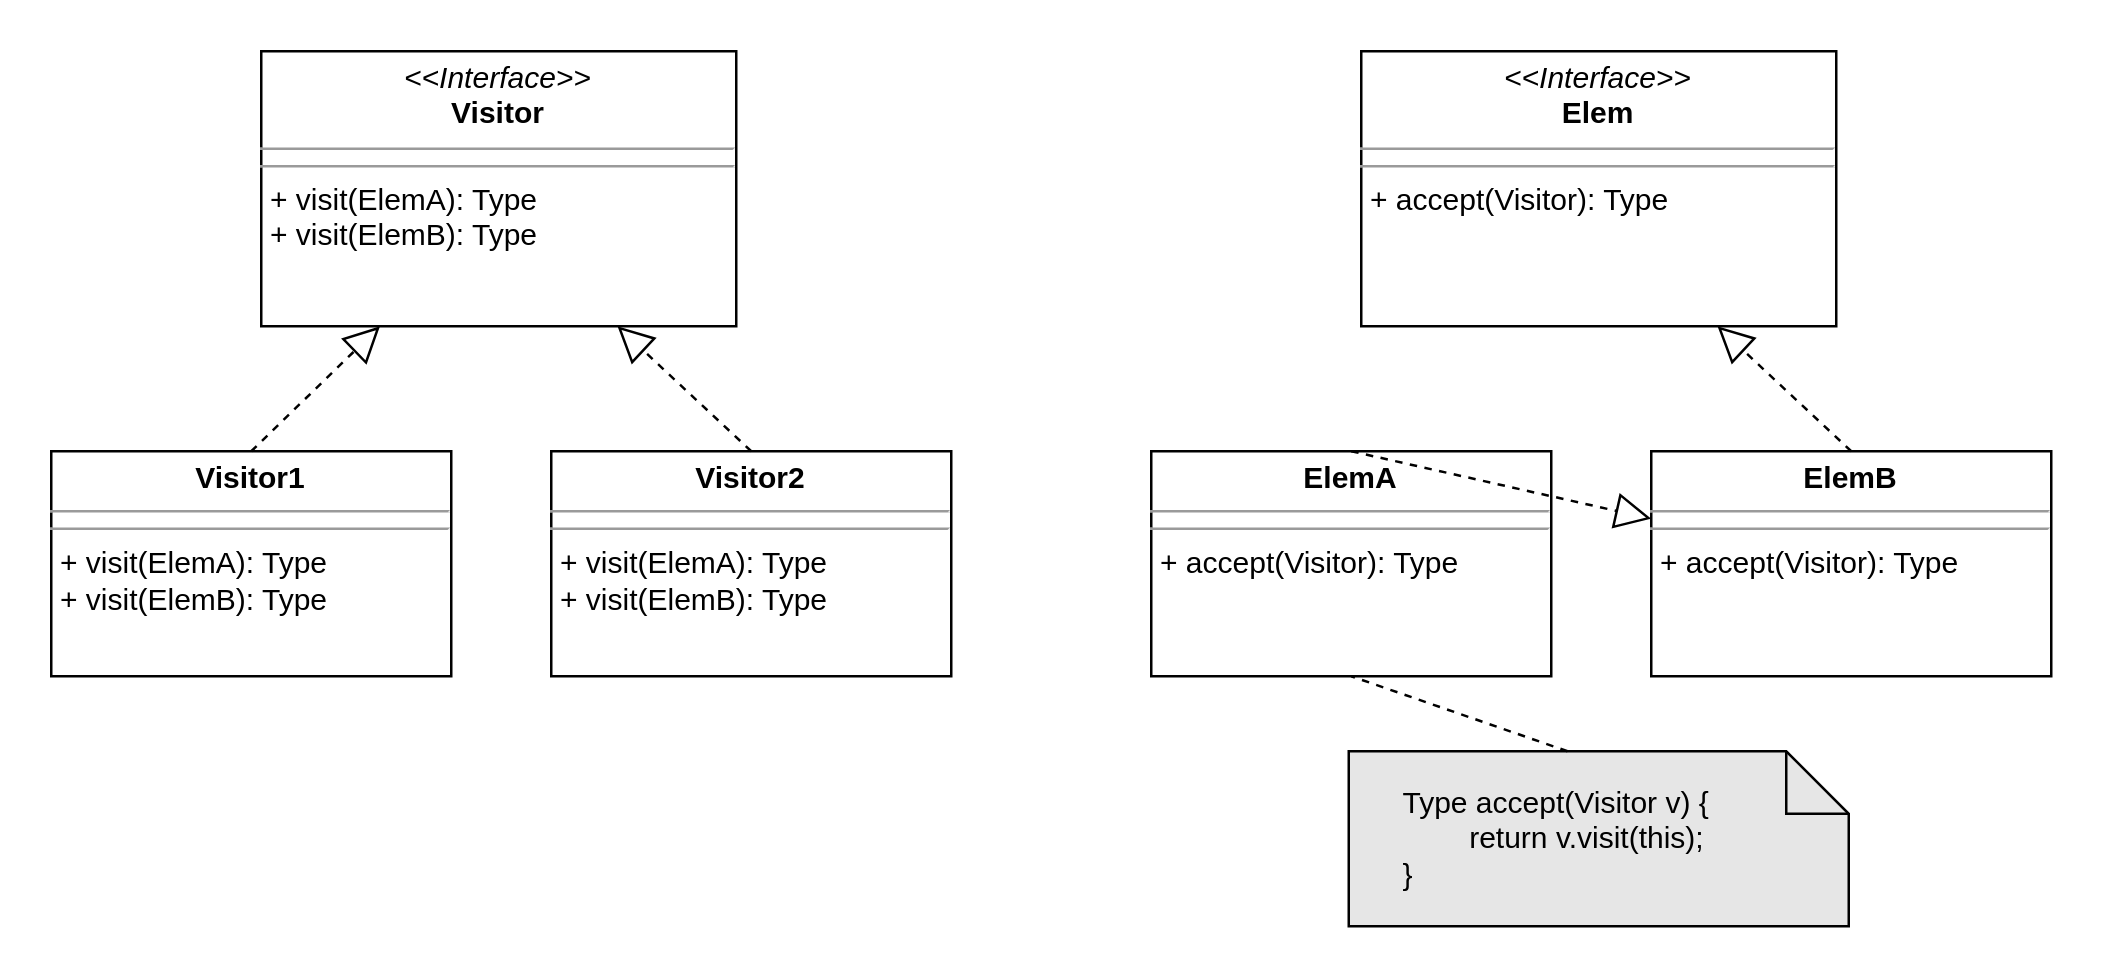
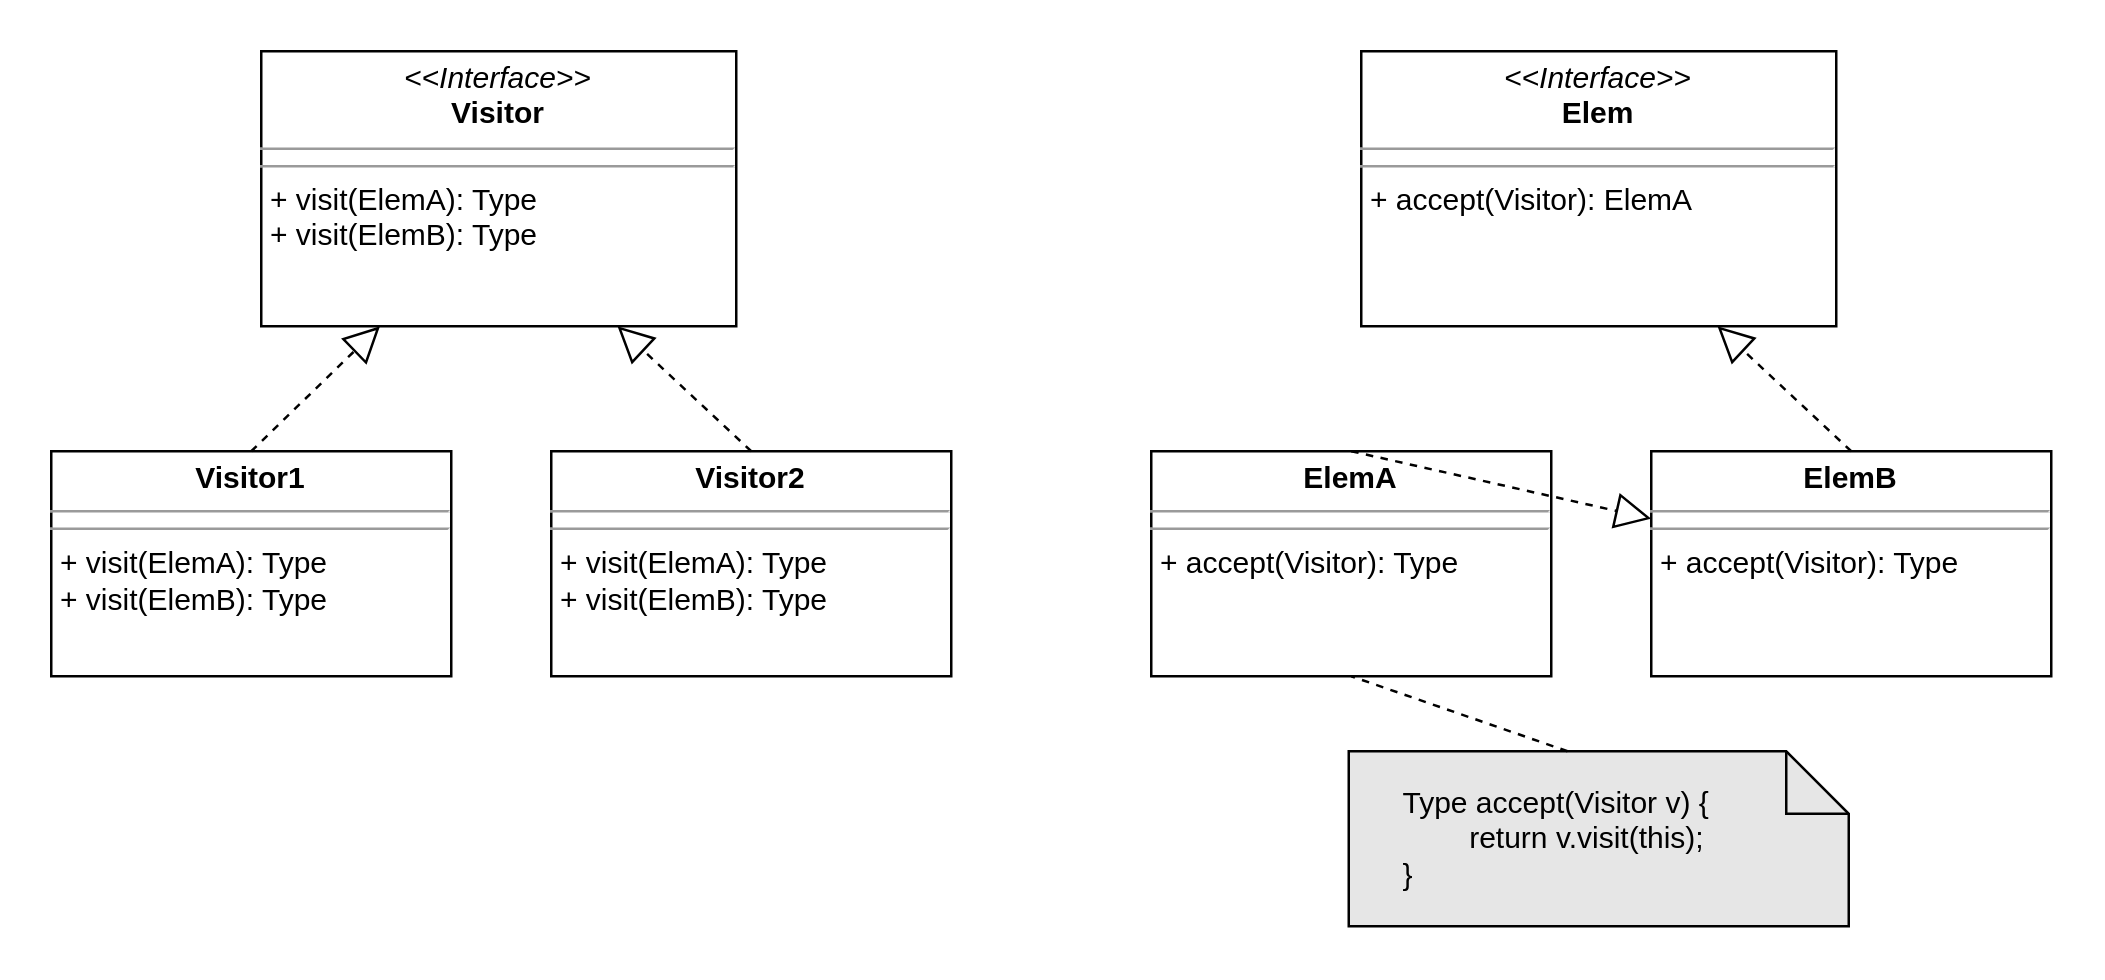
(1535, 105) -> (1539, 105)
